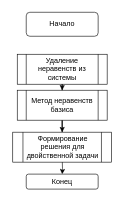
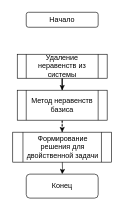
(62, 24) -> (62, 20)
(62, 69) -> (62, 66)
(62, 128) -> (62, 128)
(62, 182) -> (62, 186)
